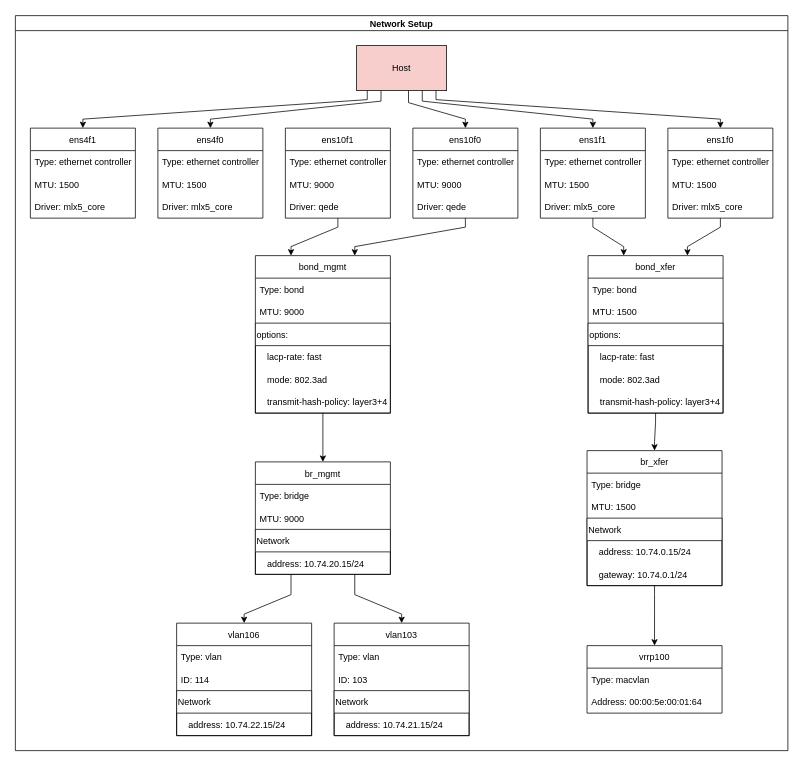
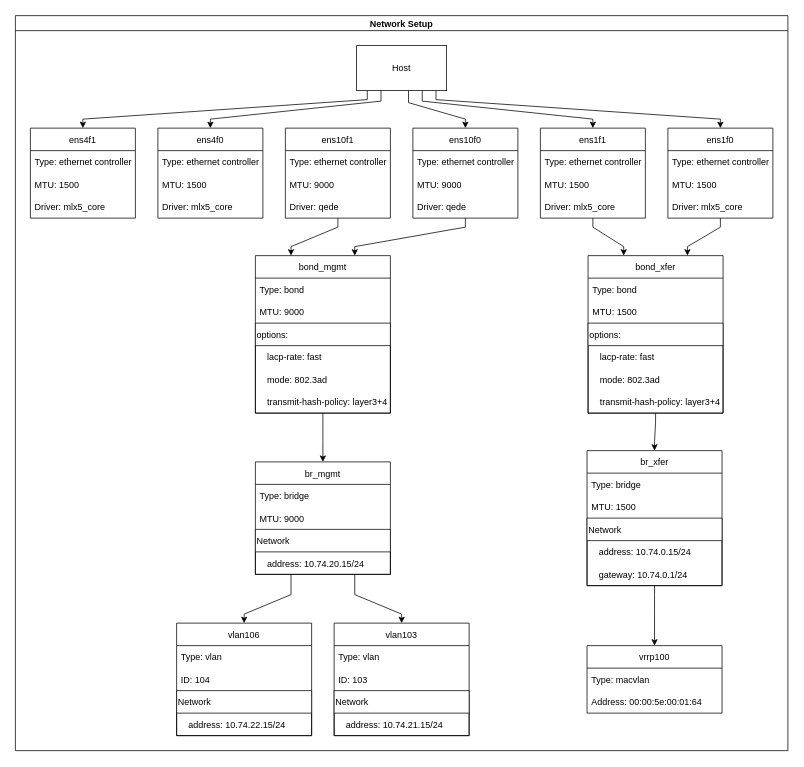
(402, 68) -> (402, 68)
(196, 680) -> (196, 680)
